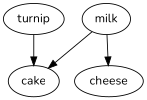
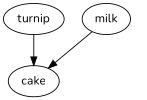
(109, 81) -> none
